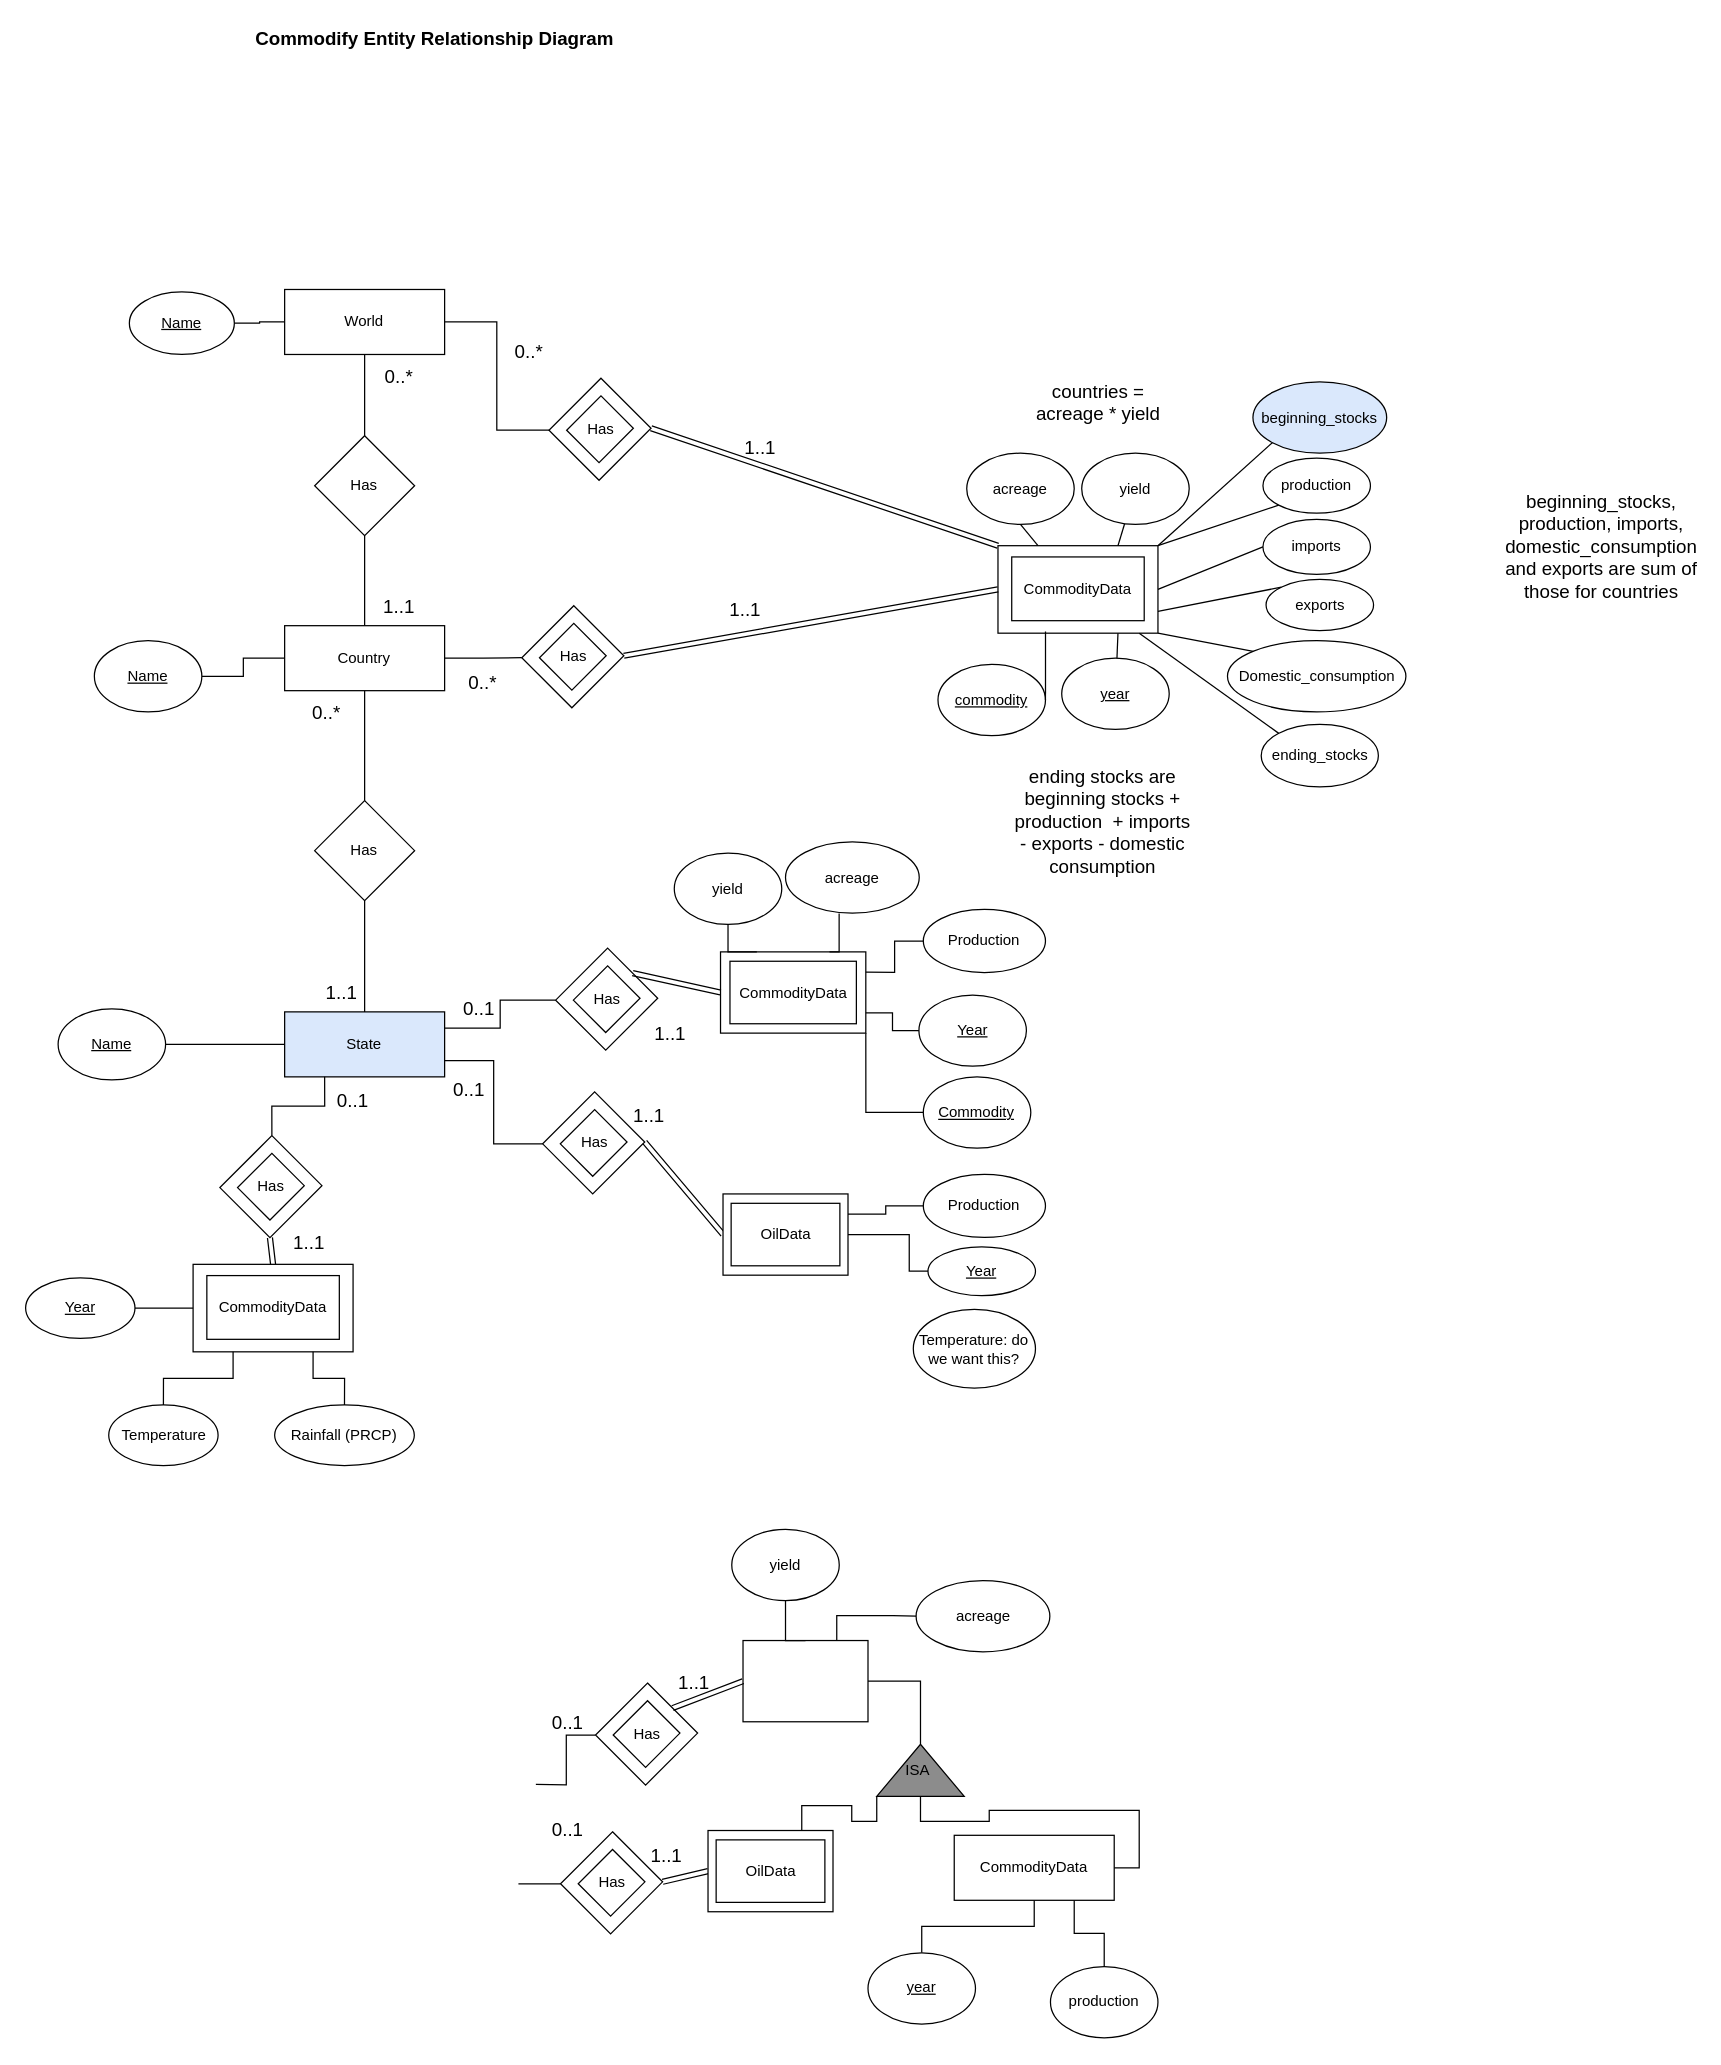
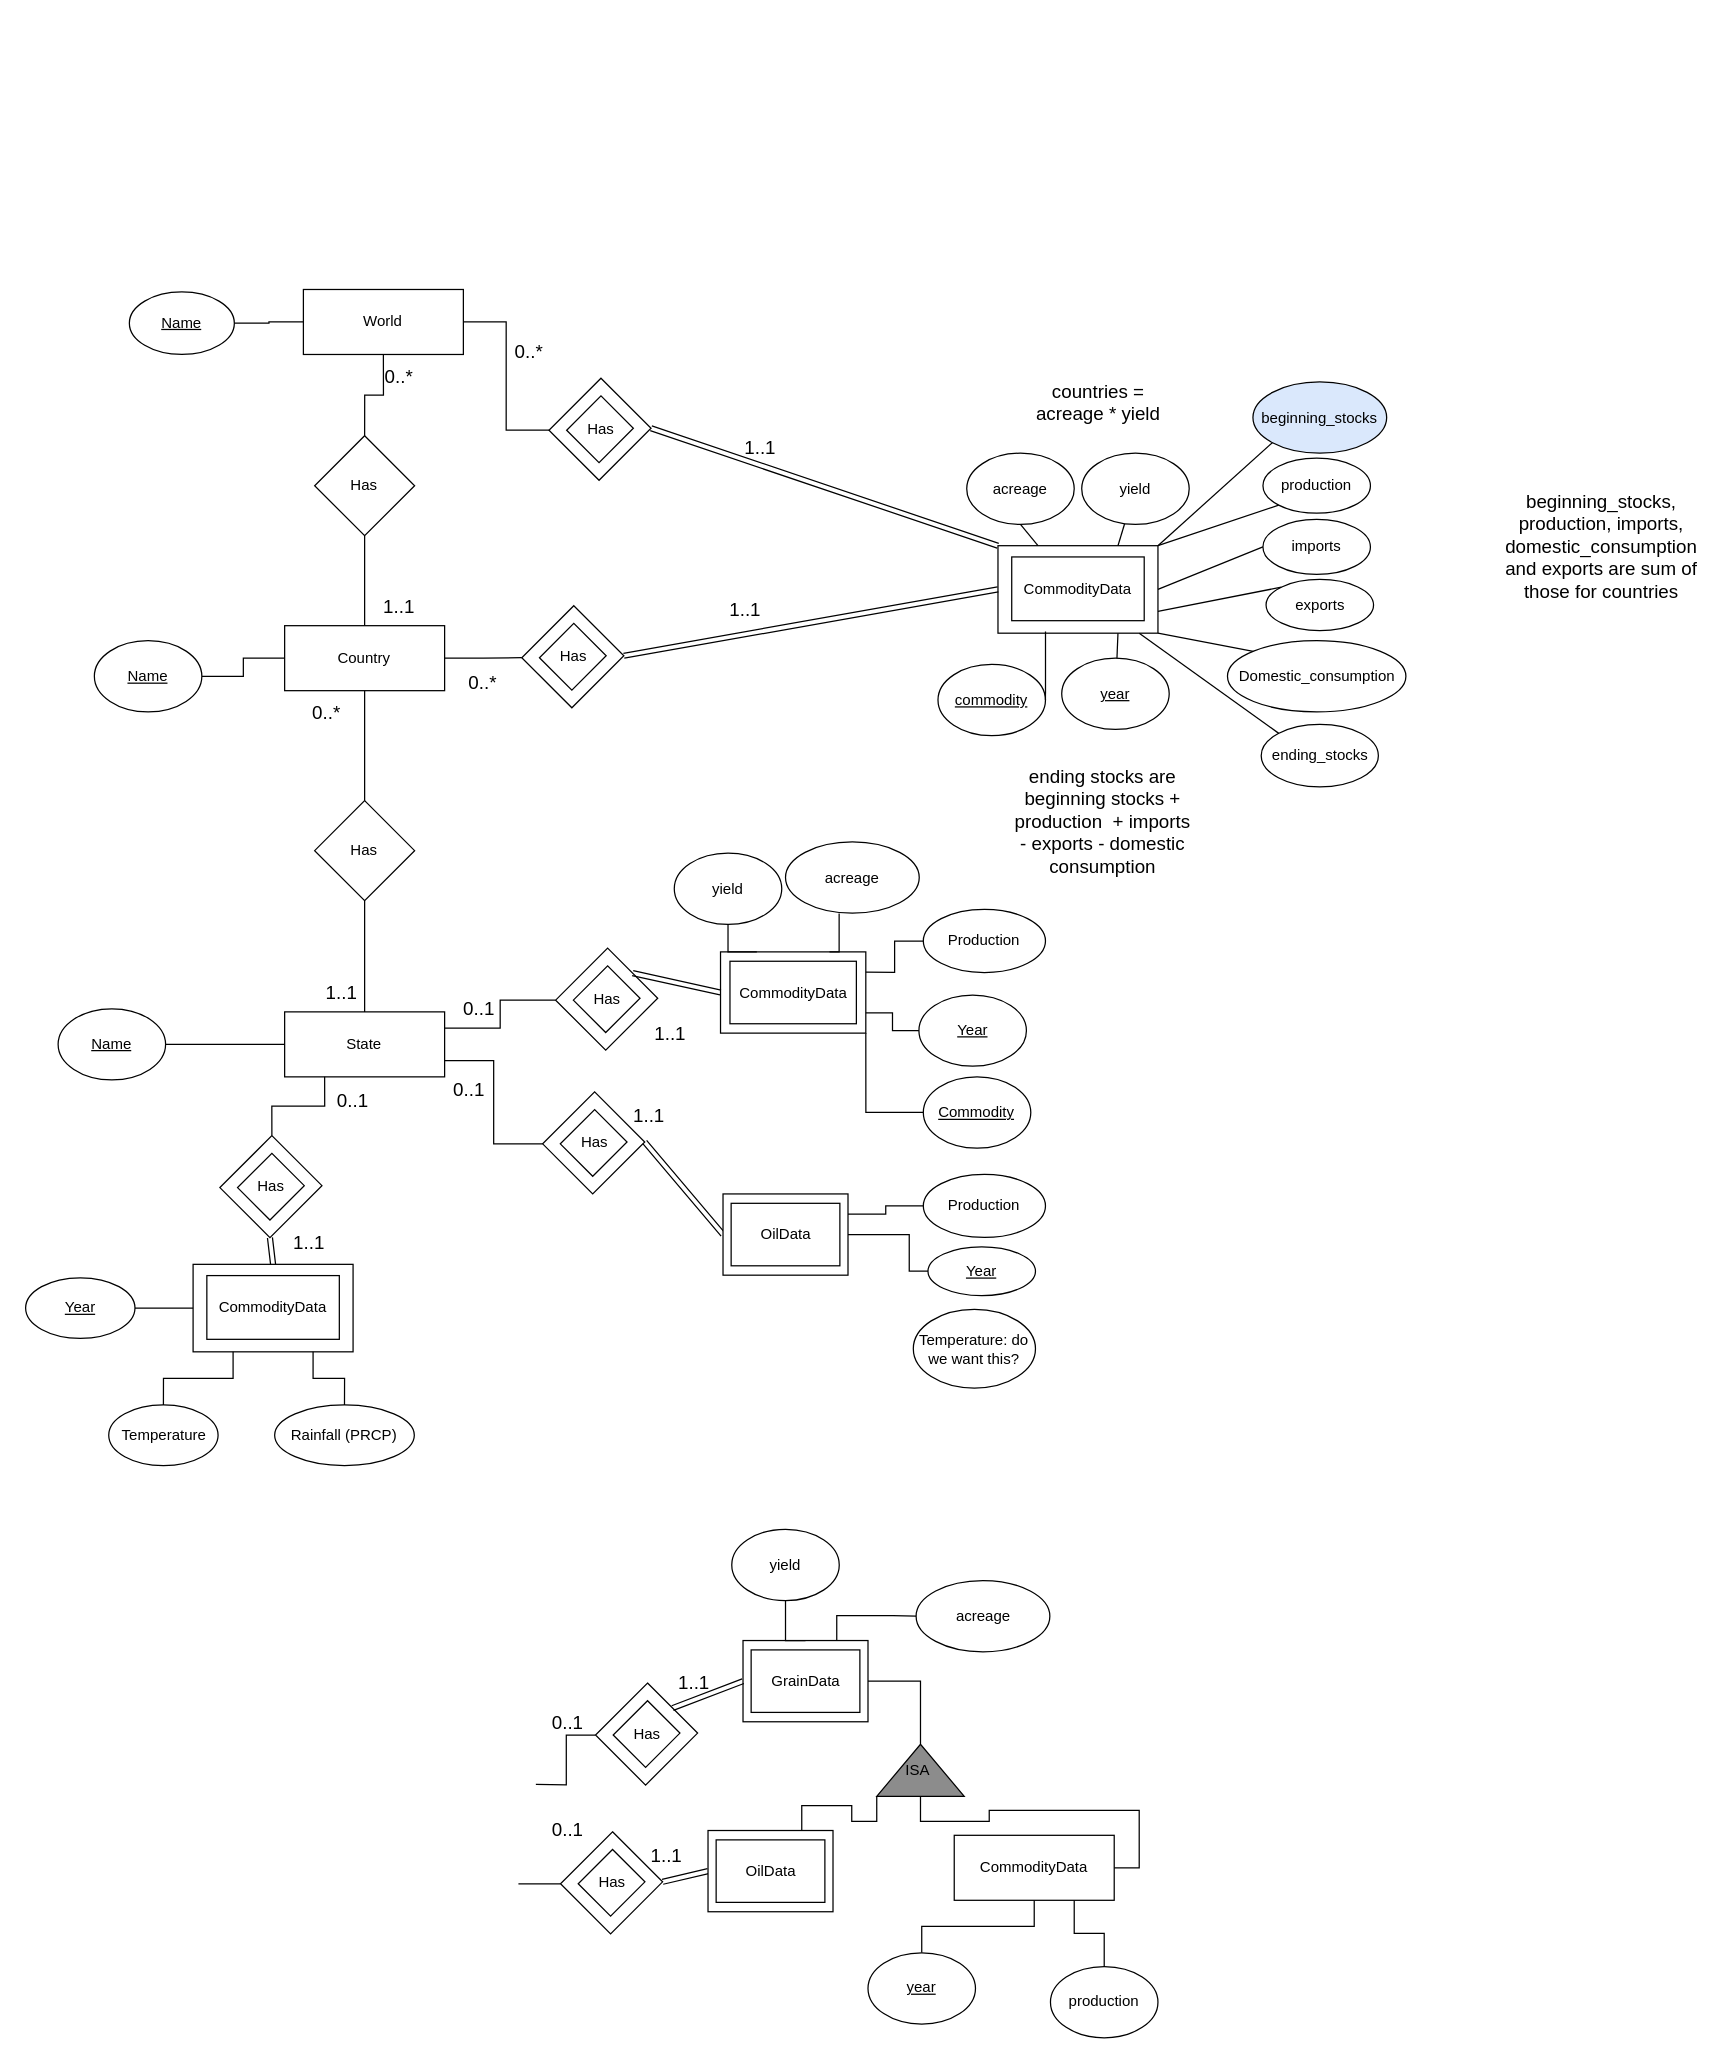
(434, 38) -> none
(365, 322) -> (383, 322)
(365, 1044) -> (365, 1044)
none -> (806, 1681)
